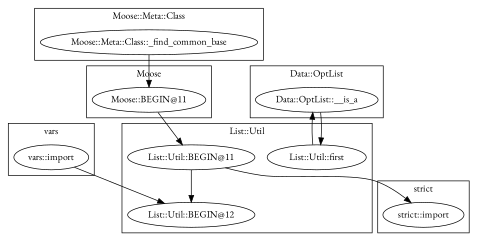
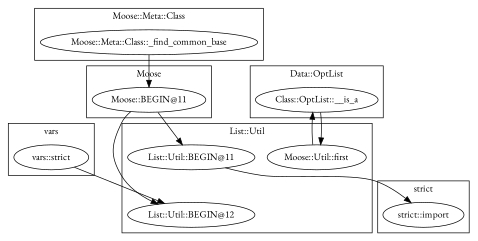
(317, 100) -> (317, 100)
(51, 157) -> (51, 157)
(317, 157) -> (317, 157)
(191, 183) -> (115, 162)
